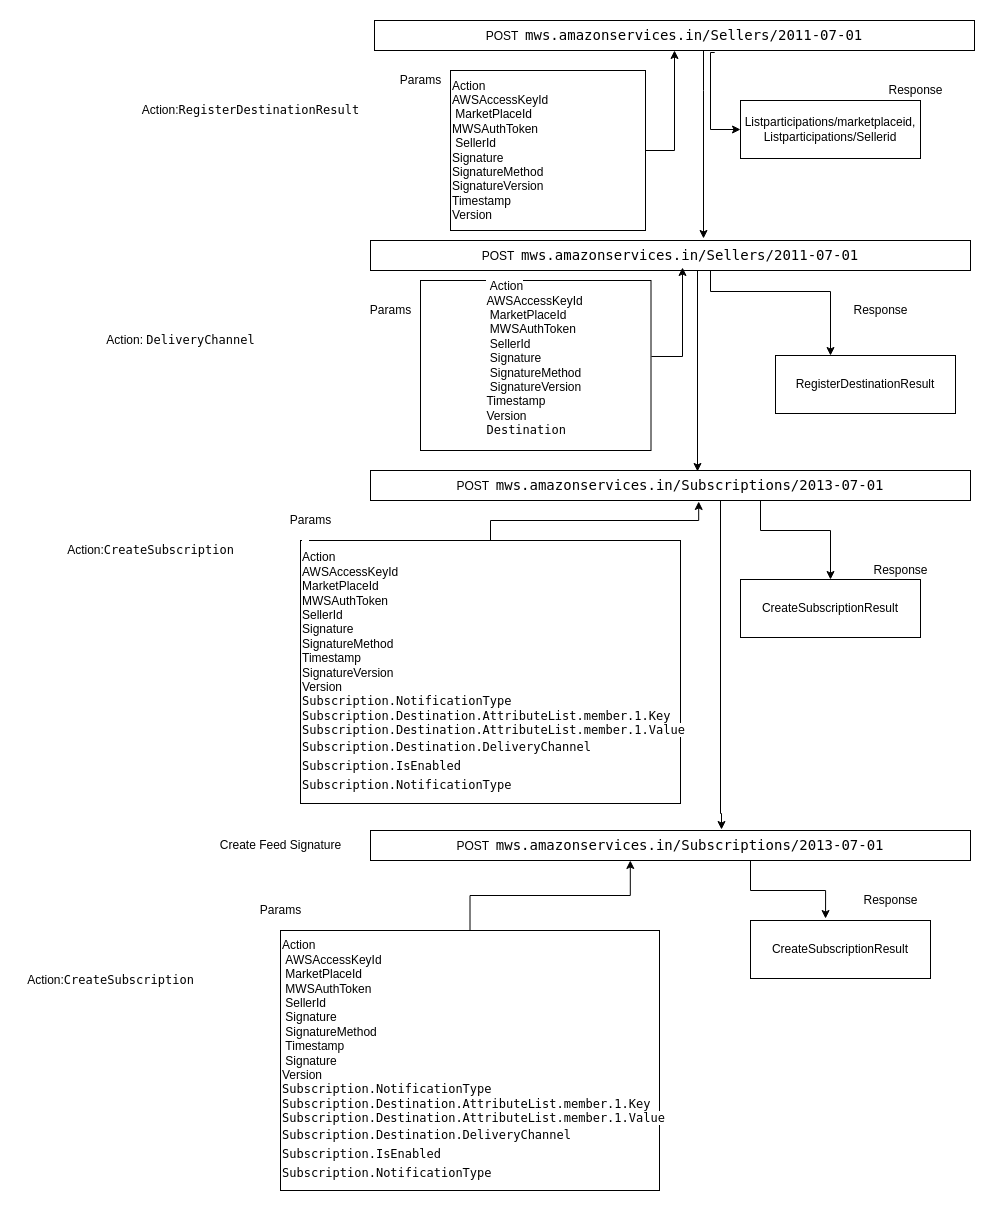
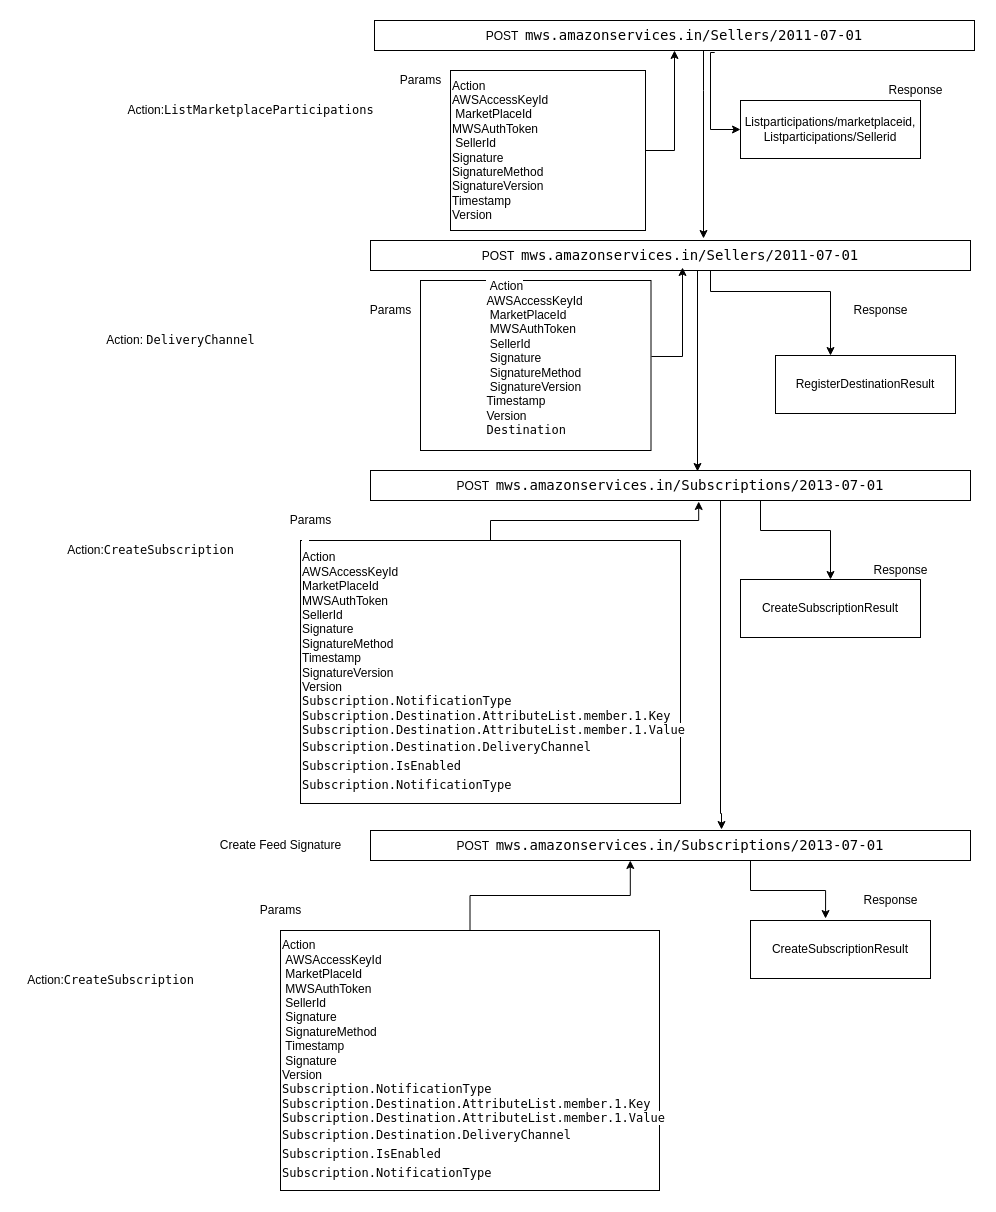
(251, 111) -> (251, 111)
